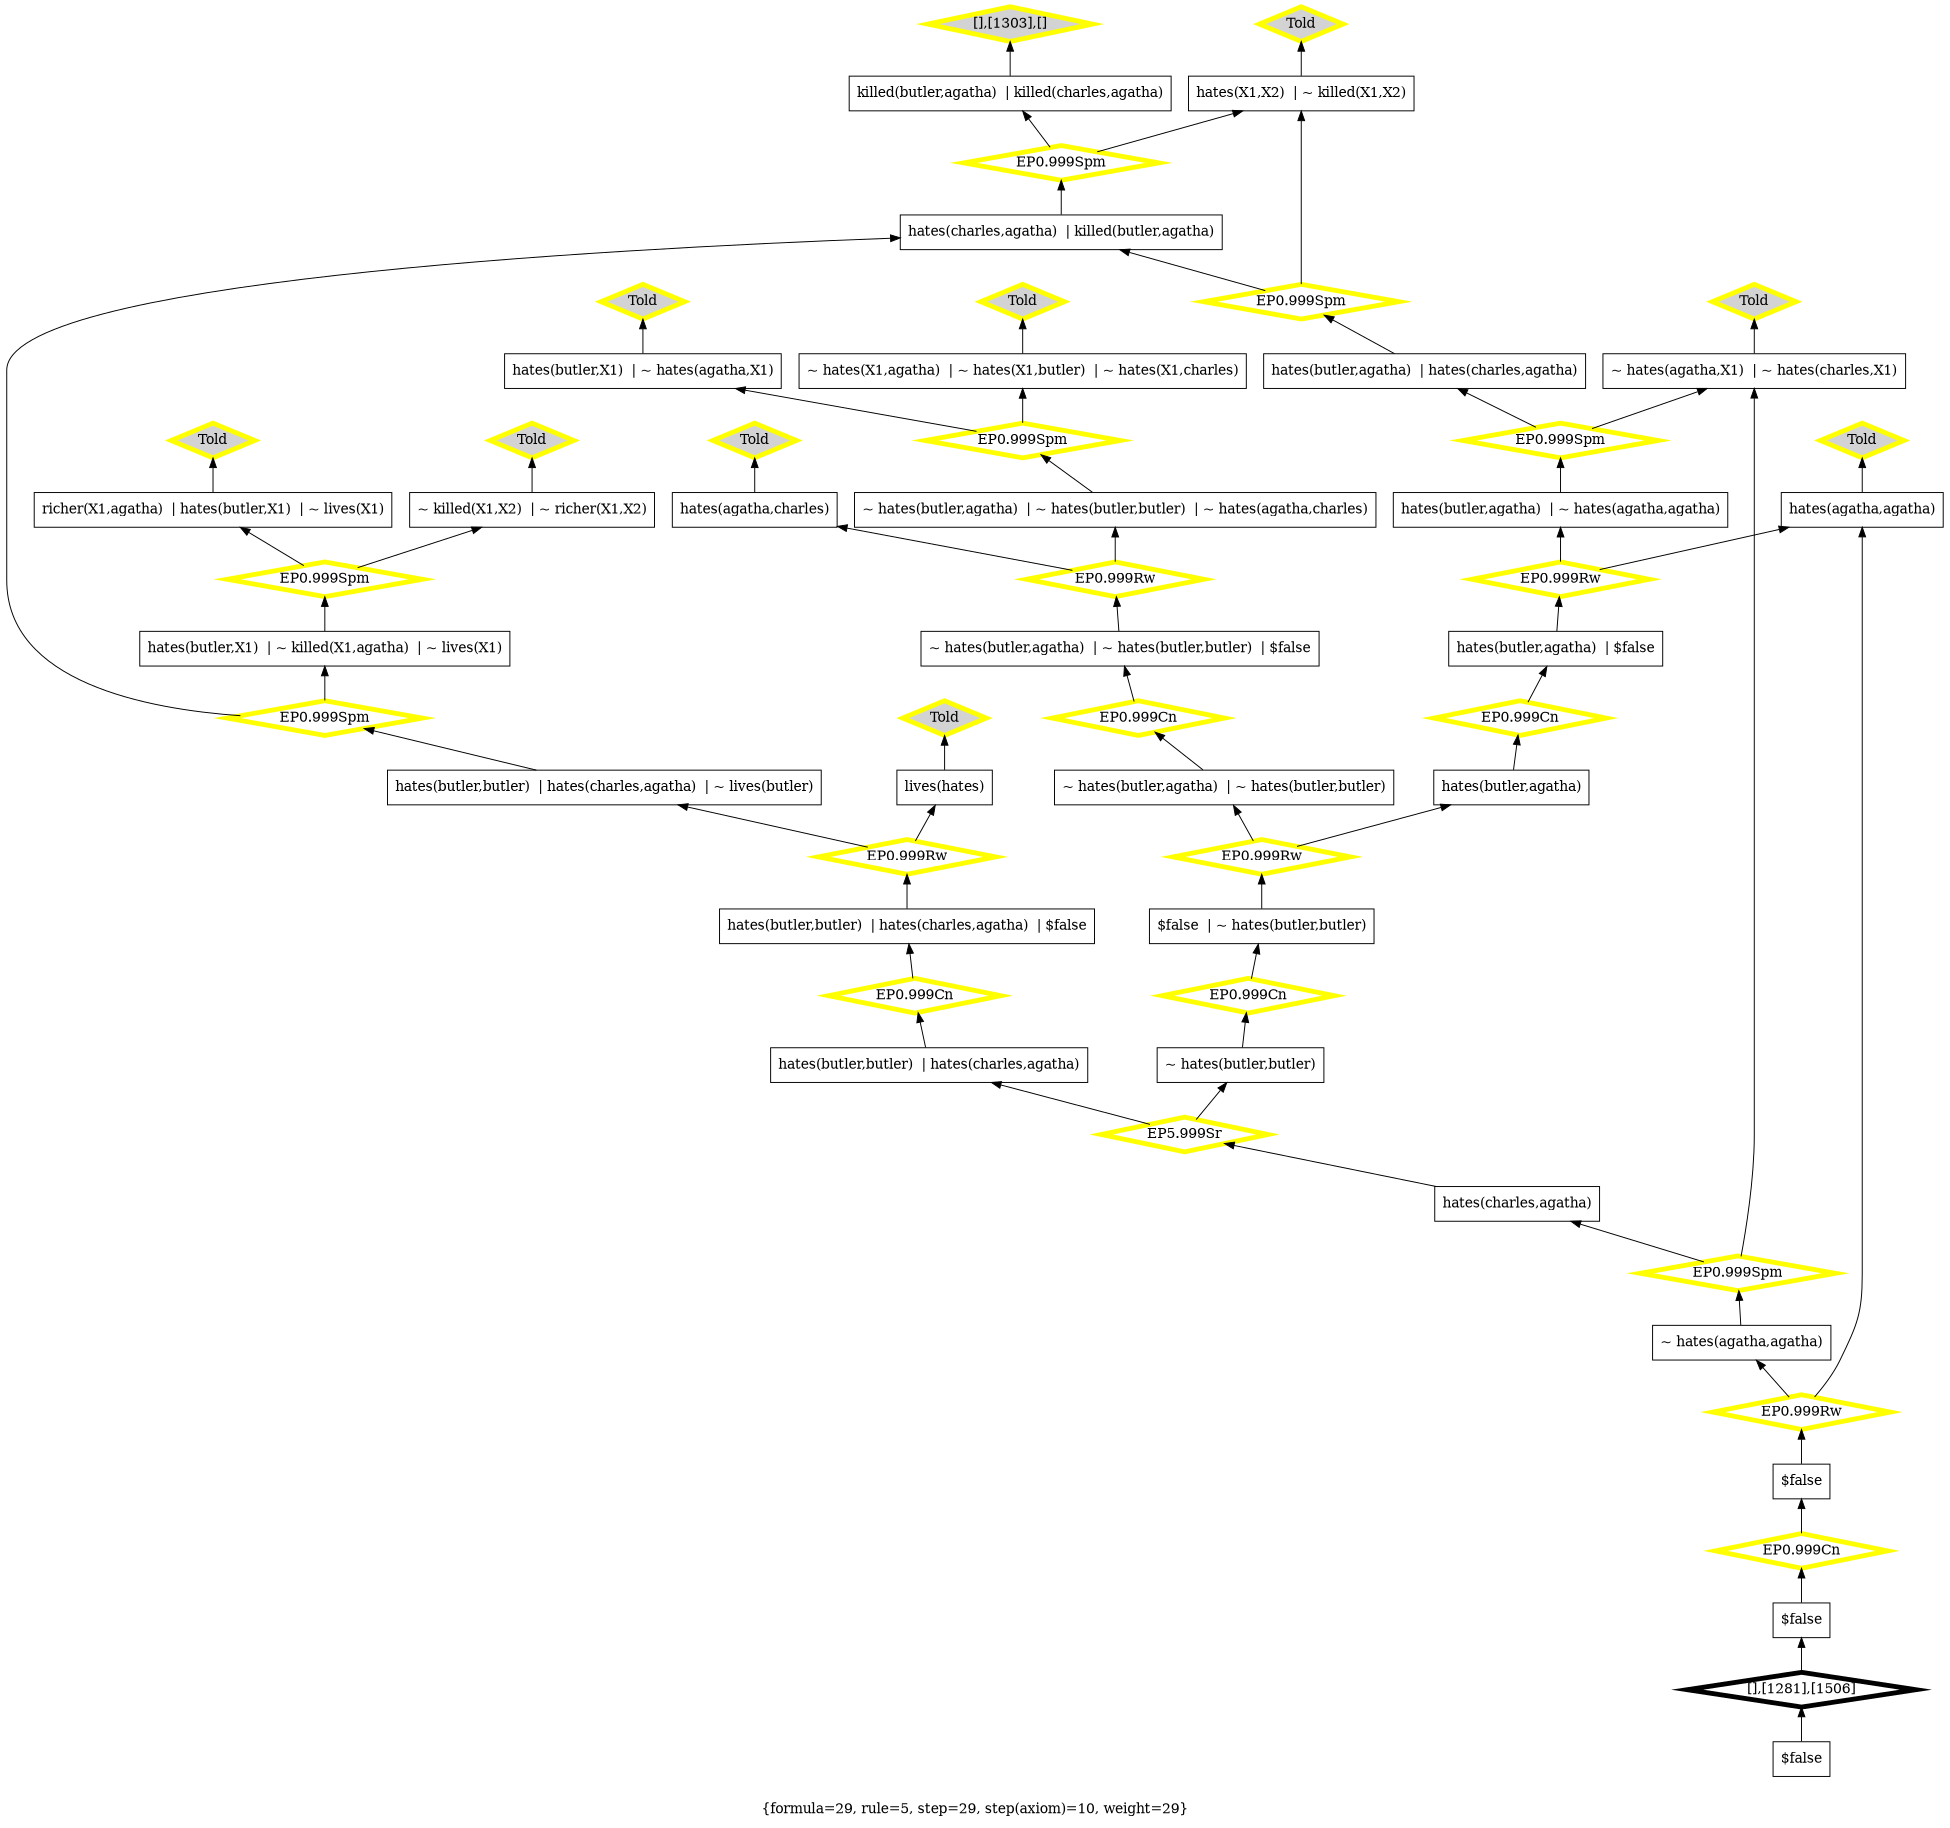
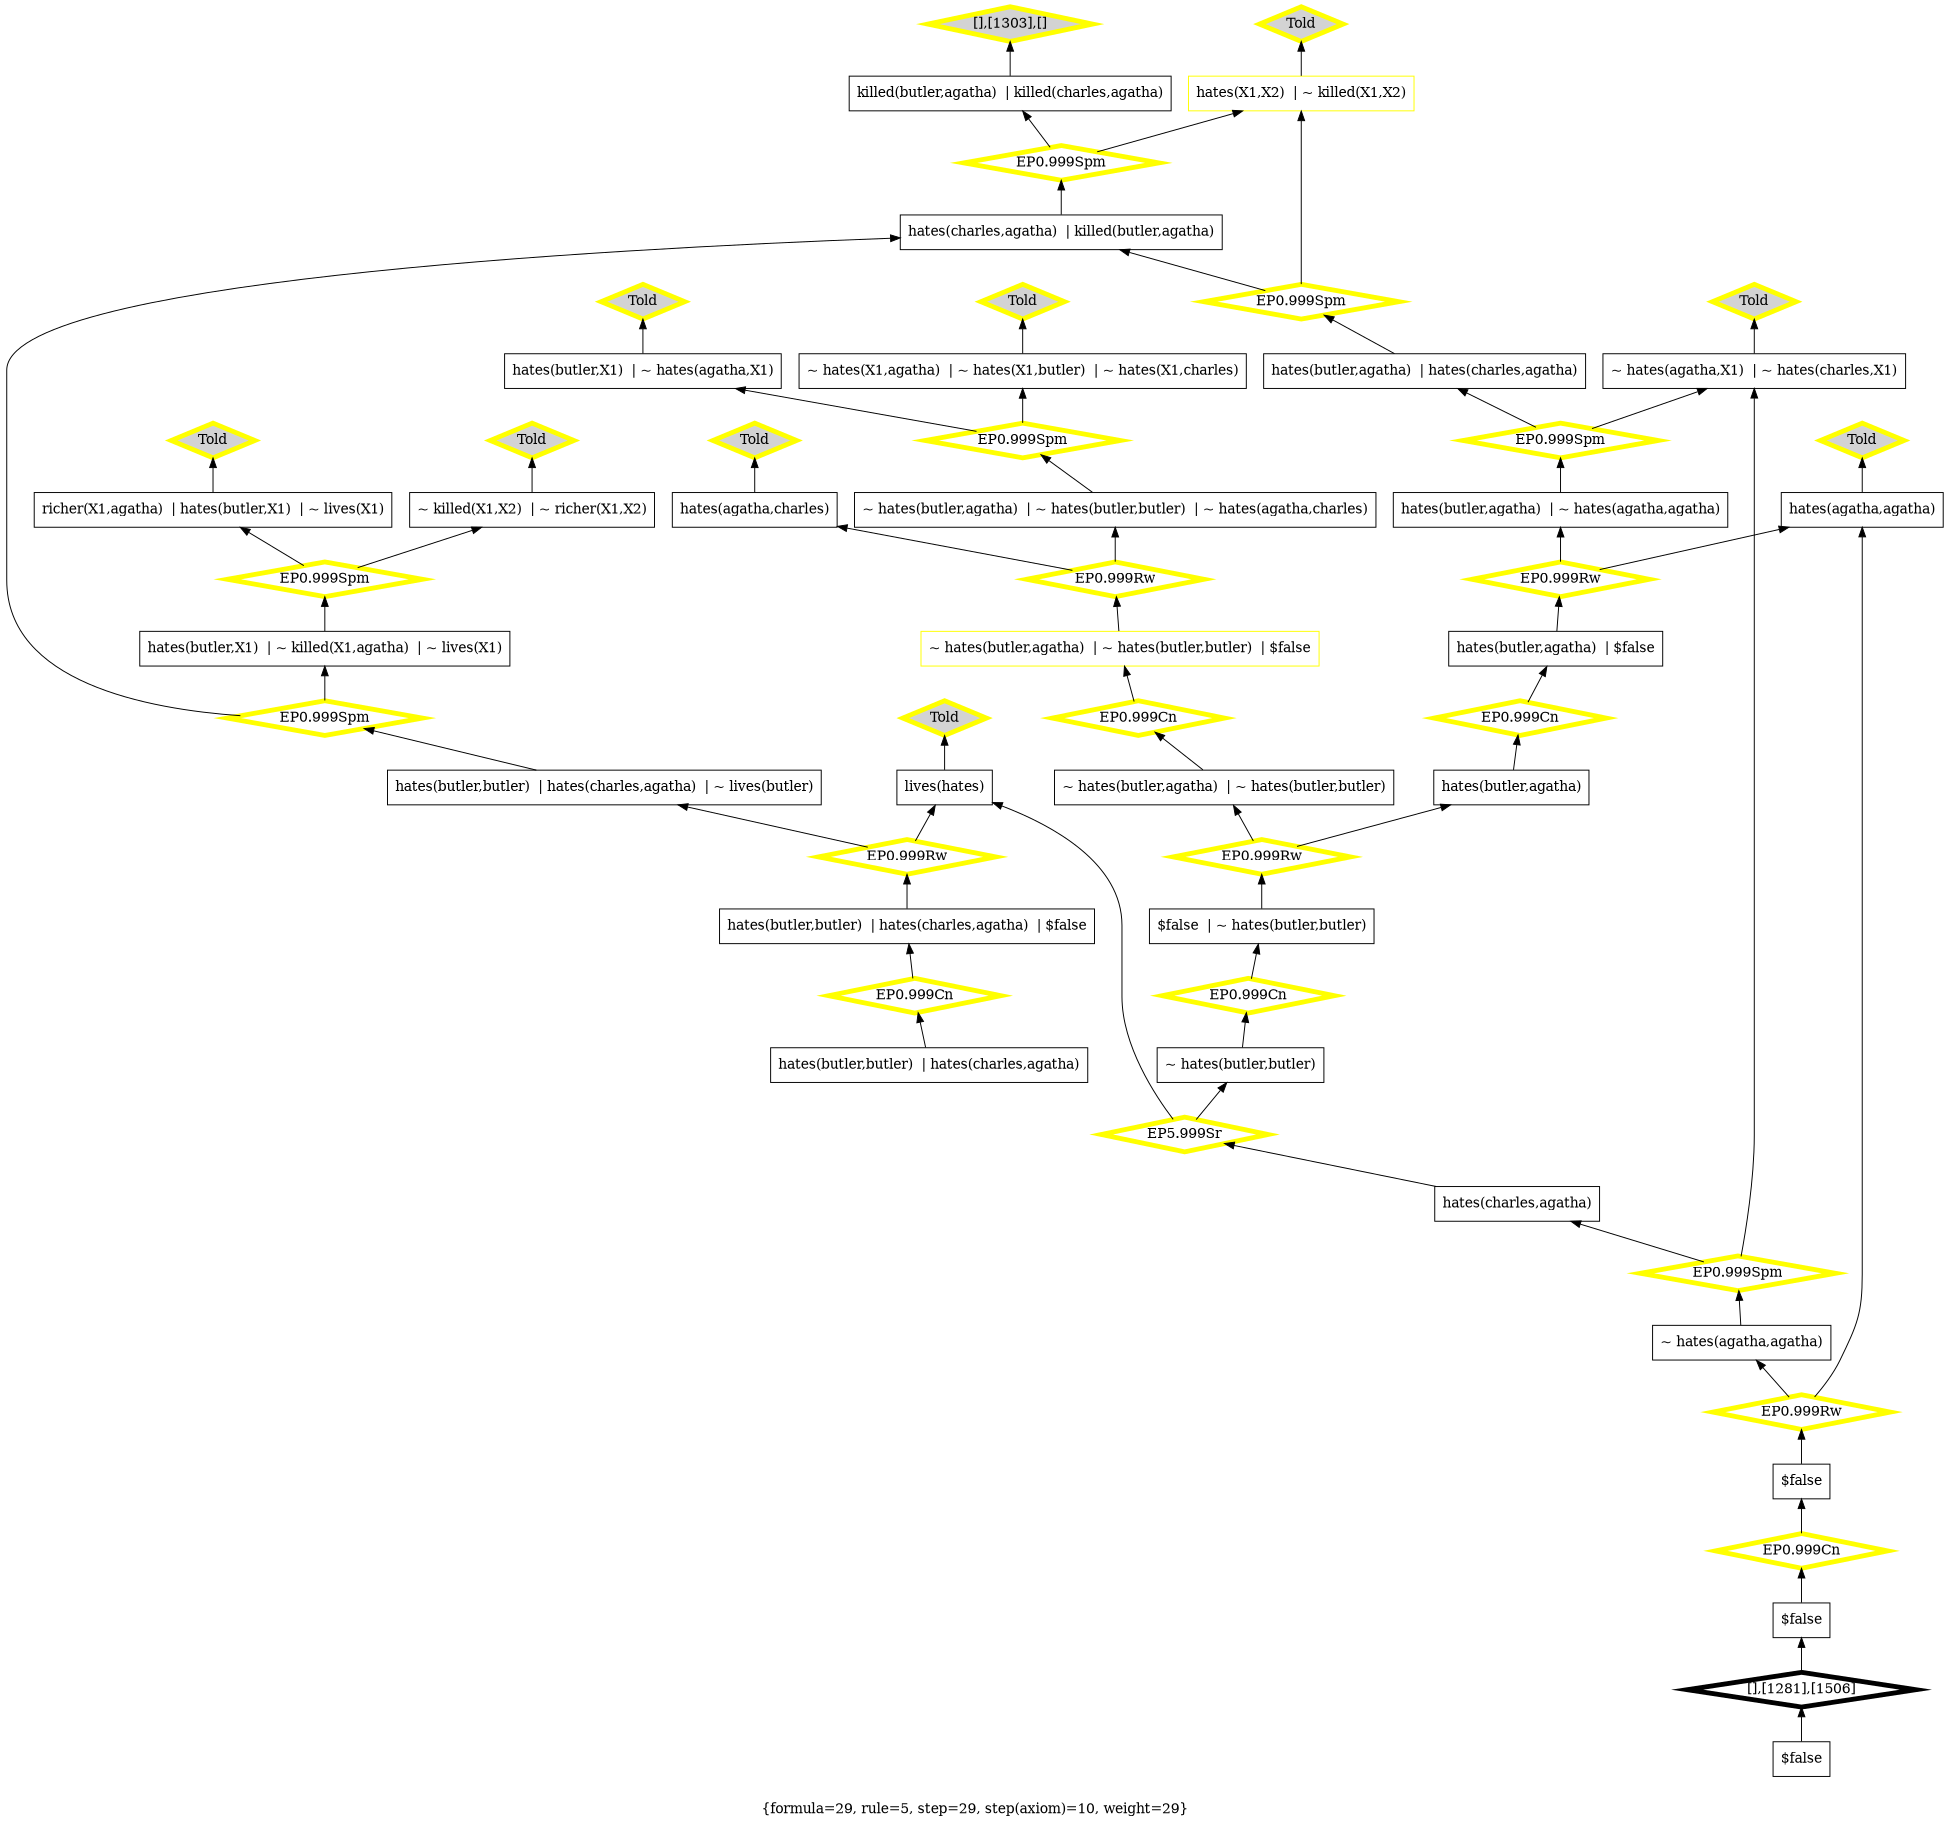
(1301, 93) -> (1301, 93)
(1120, 649) -> (1120, 649)
(1075, 1105) -> (1122, 939)
